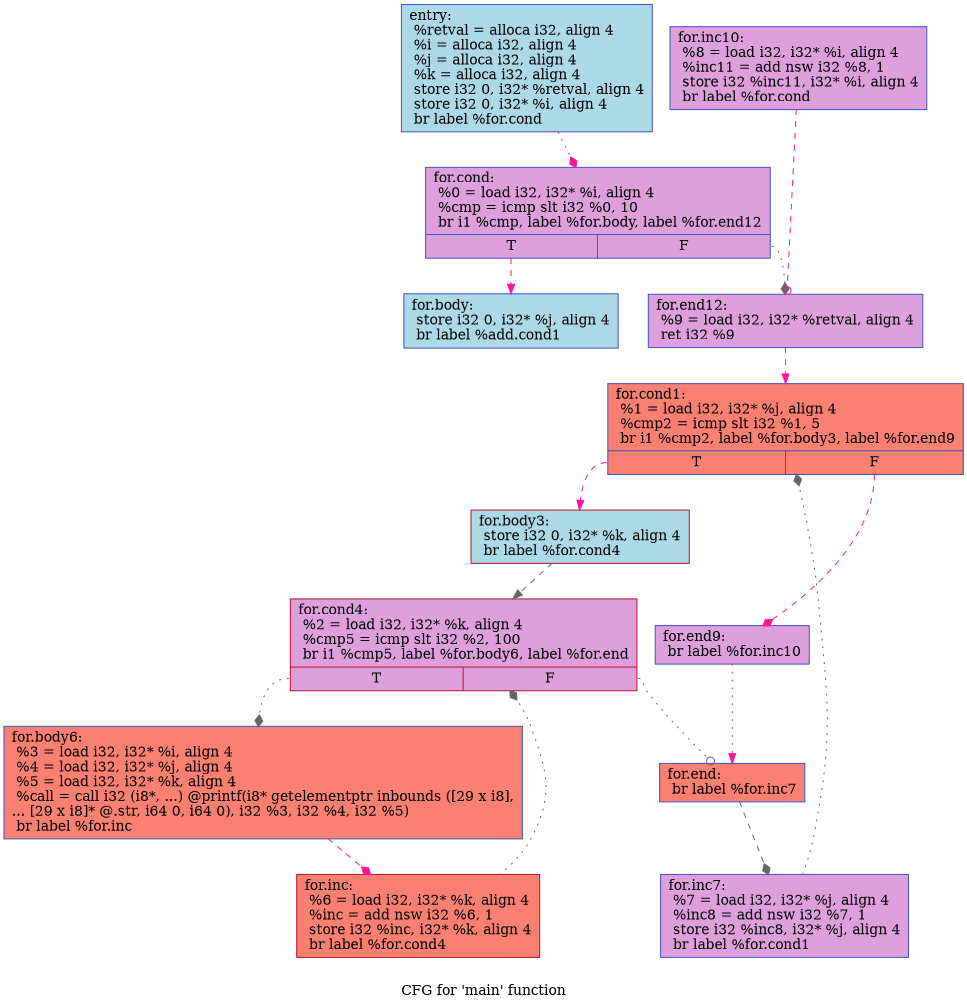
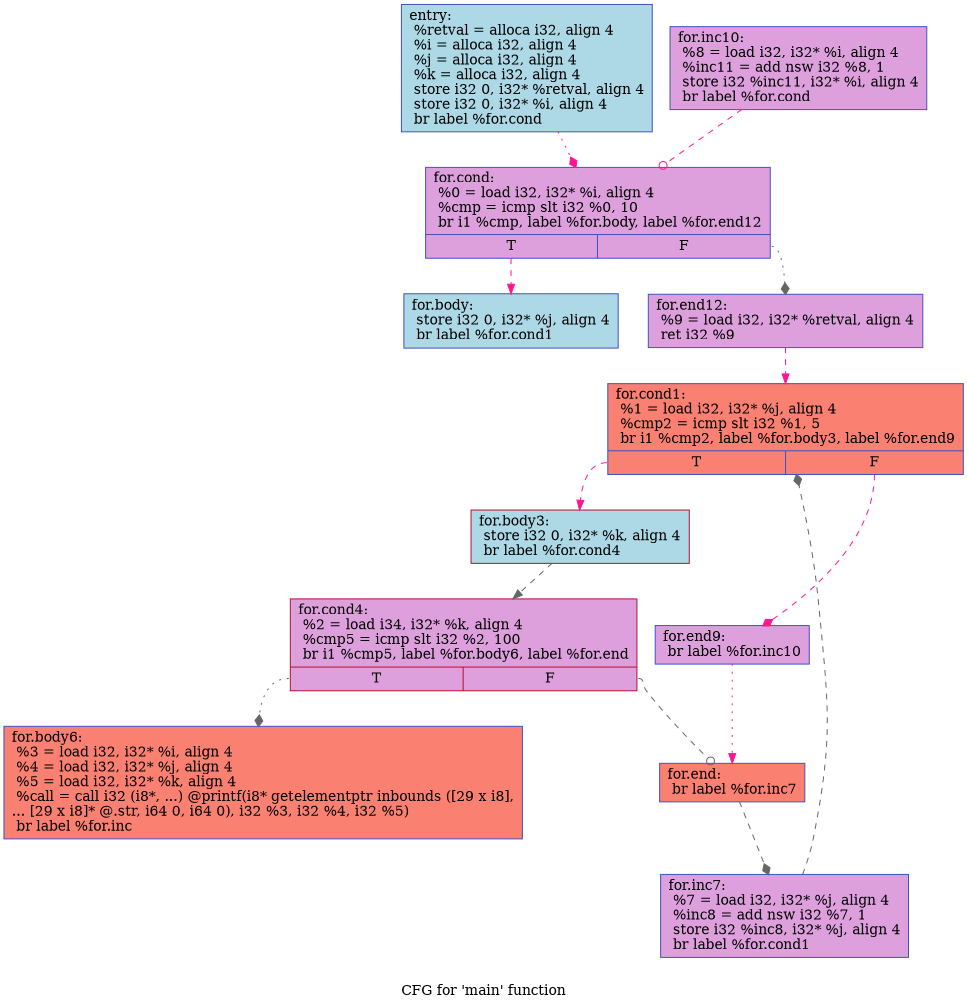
(792, 198) -> (704, 136)
(486, 335) -> (483, 335)
(411, 625) -> (411, 625)
(826, 681) -> (826, 681)
(671, 719) -> (671, 719)
(418, 916) -> none
